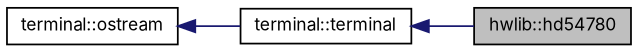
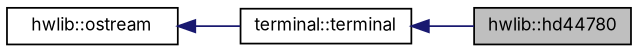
(92, 26) -> (92, 26)
(553, 26) -> (553, 26)
